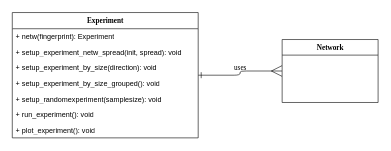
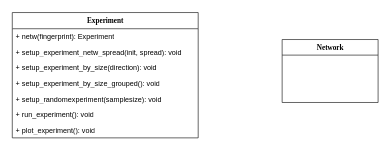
(227, 75) -> none
